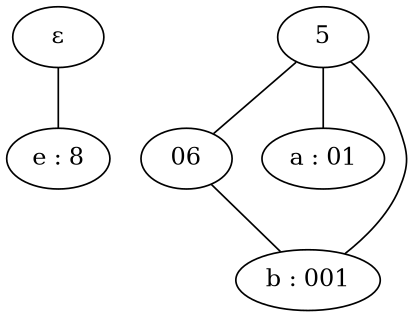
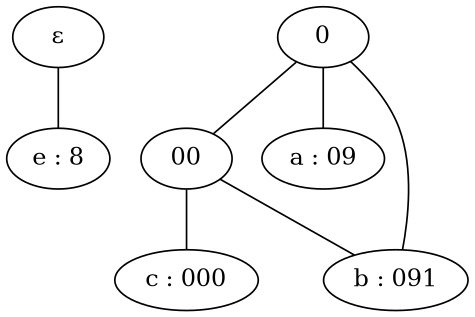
(323, 37) -> (323, 37)
(187, 159) -> (187, 159)
(323, 159) -> (323, 159)
none -> (187, 280)
(308, 280) -> (396, 280)
